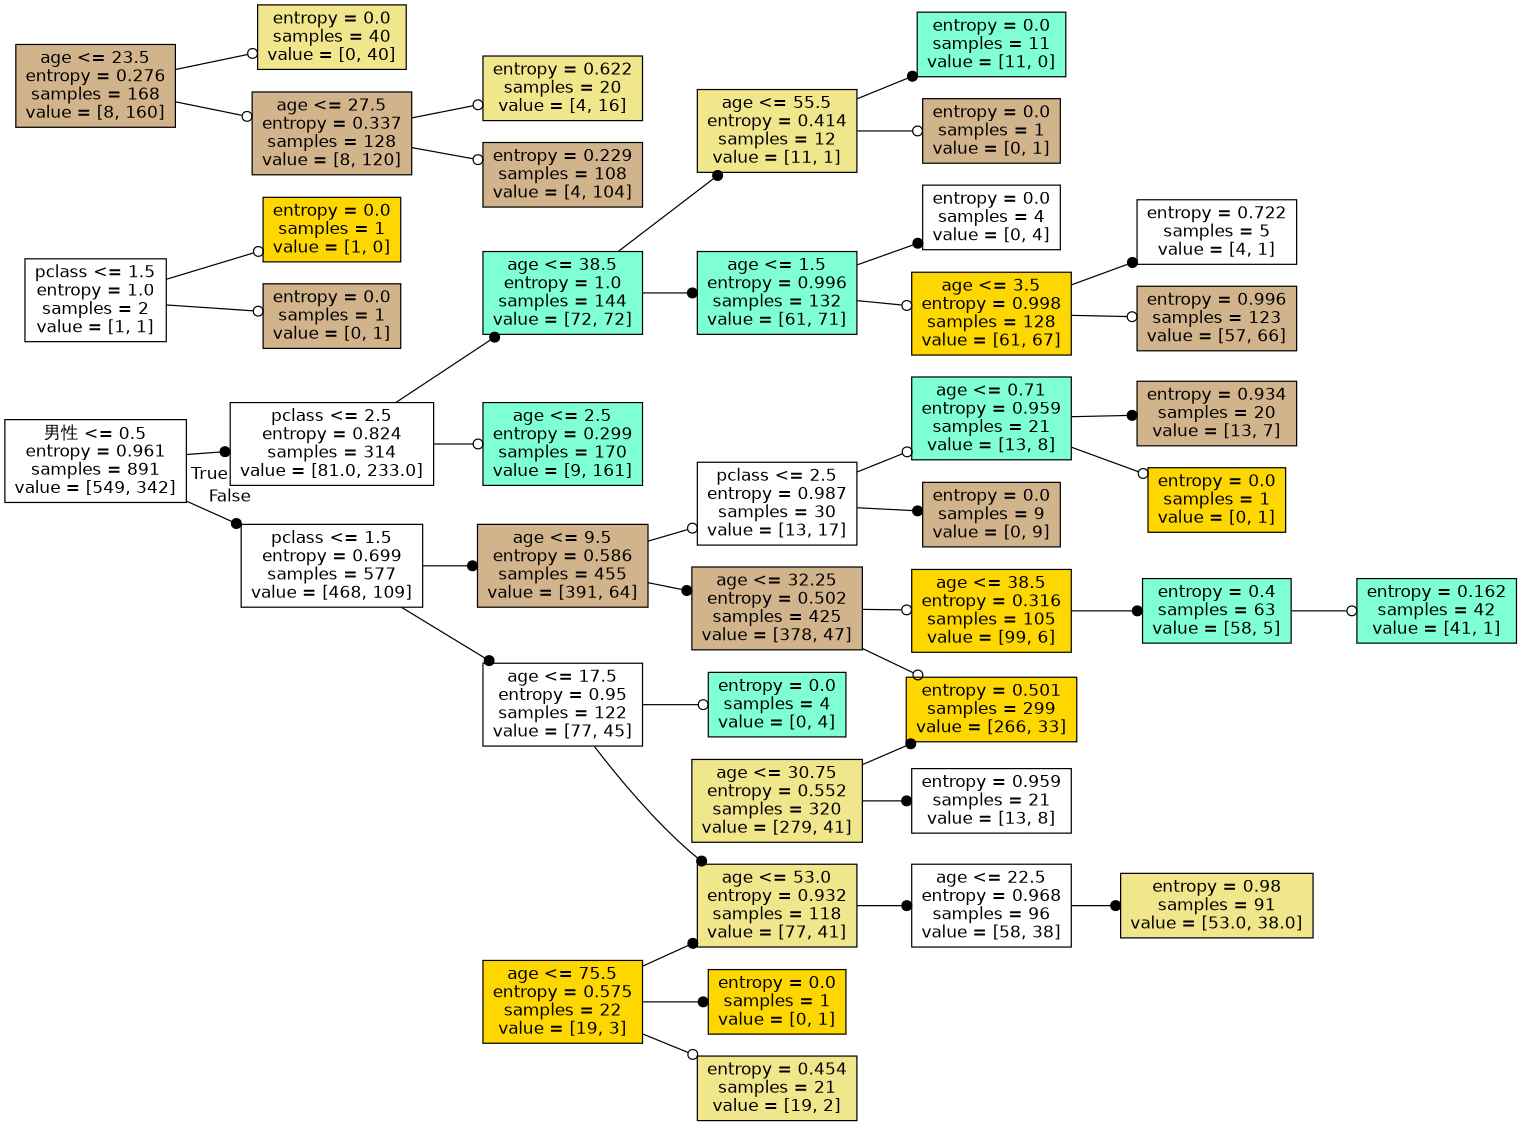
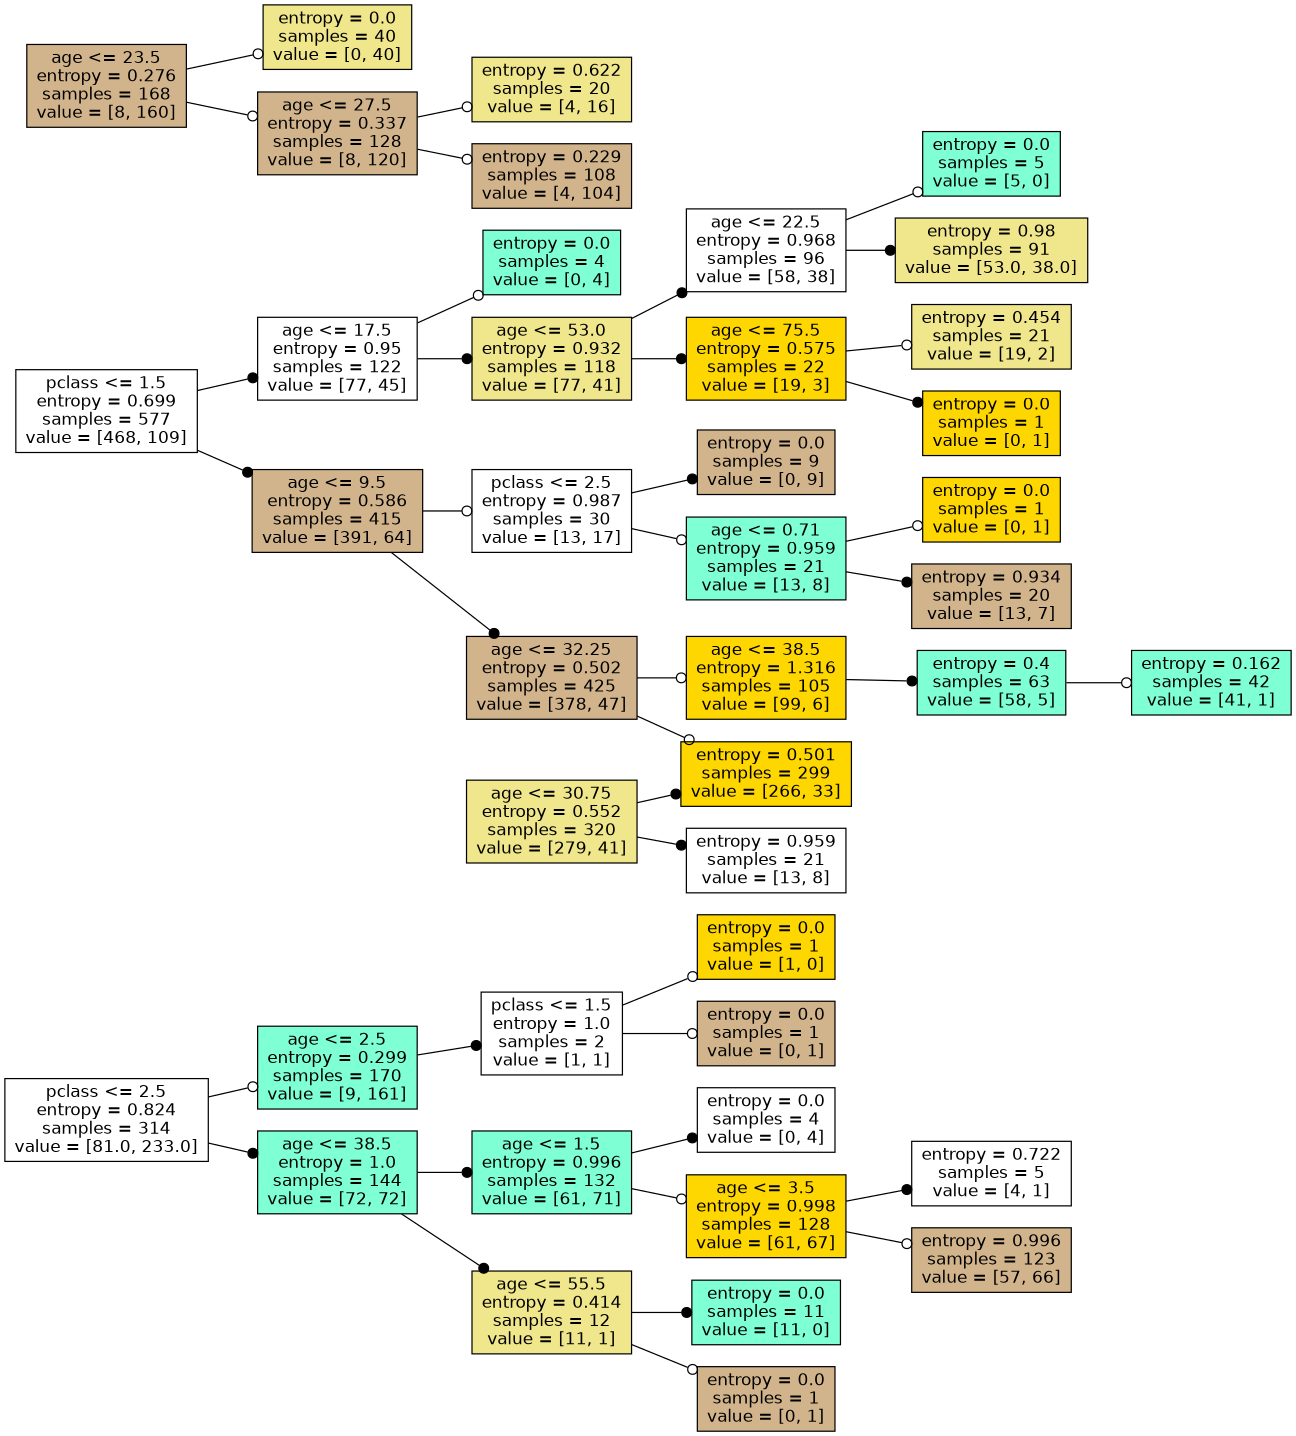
none -> (991, 164)
(96, 461) -> none
(563, 566) -> (337, 511)
(991, 611) -> (766, 678)
(665, 956) -> (654, 359)
none -> (444, 1051)
